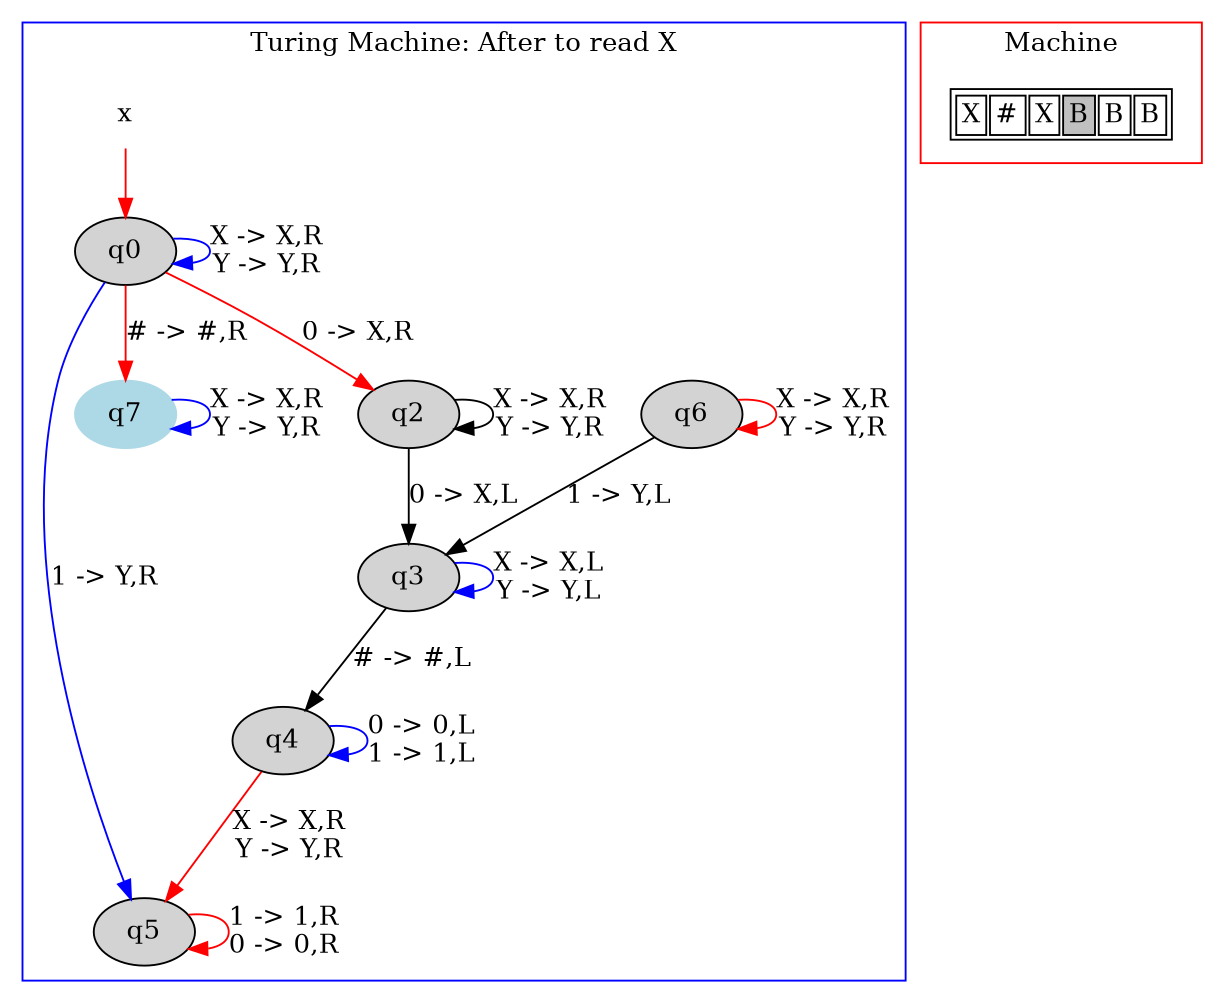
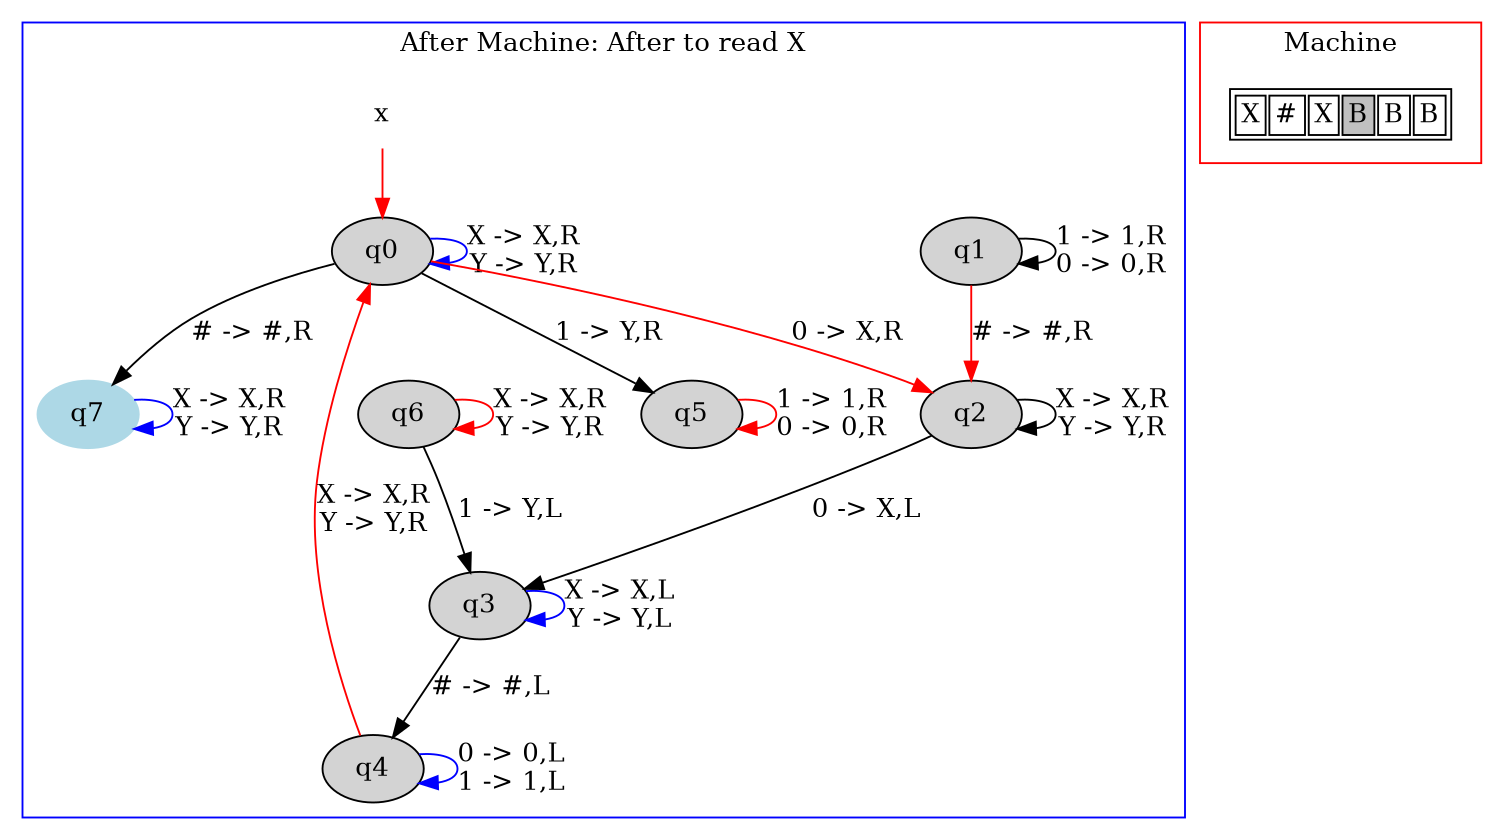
(464, 44) -> (604, 44)
none -> (971, 251)
(126, 323) -> (223, 302)
(48, 581) -> (529, 328)
(219, 829) -> (315, 519)
